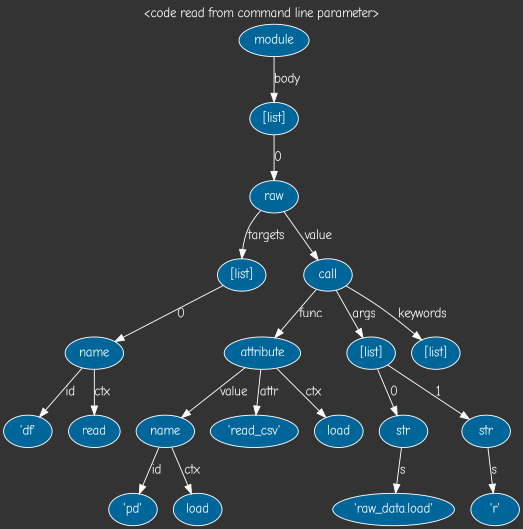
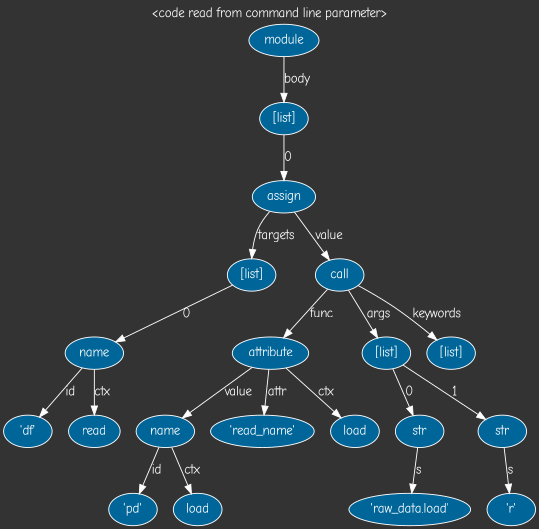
(274, 197) -> (284, 197)
(254, 431) -> (262, 431)
